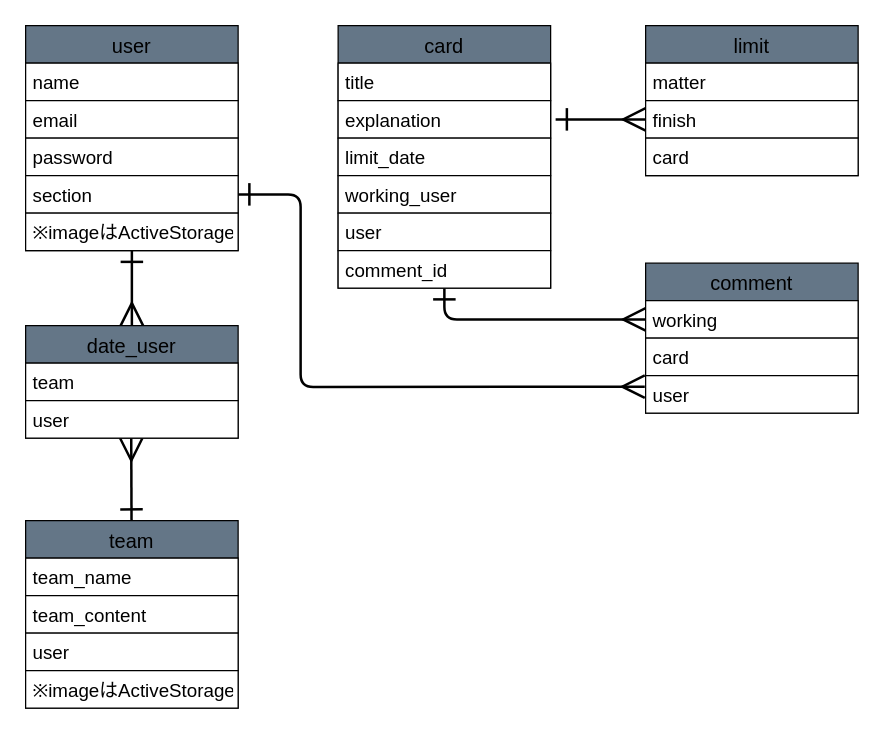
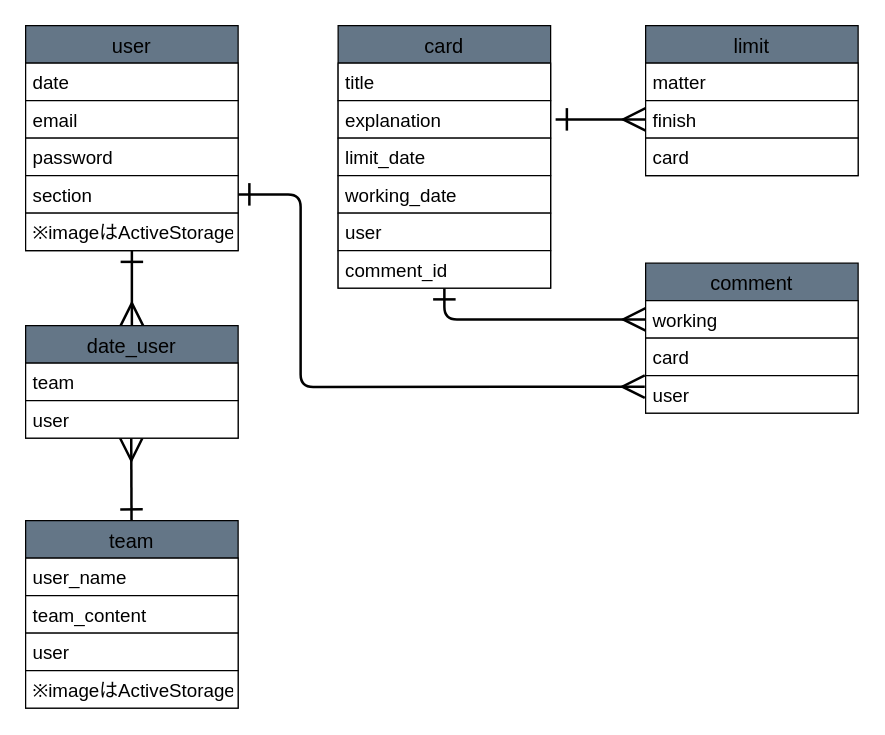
(54, 83) -> (54, 83)
(406, 196) -> (406, 196)
(80, 578) -> (80, 578)
